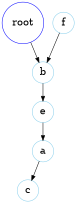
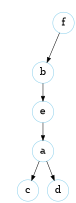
(23, 23) -> none
none -> (58, 190)
